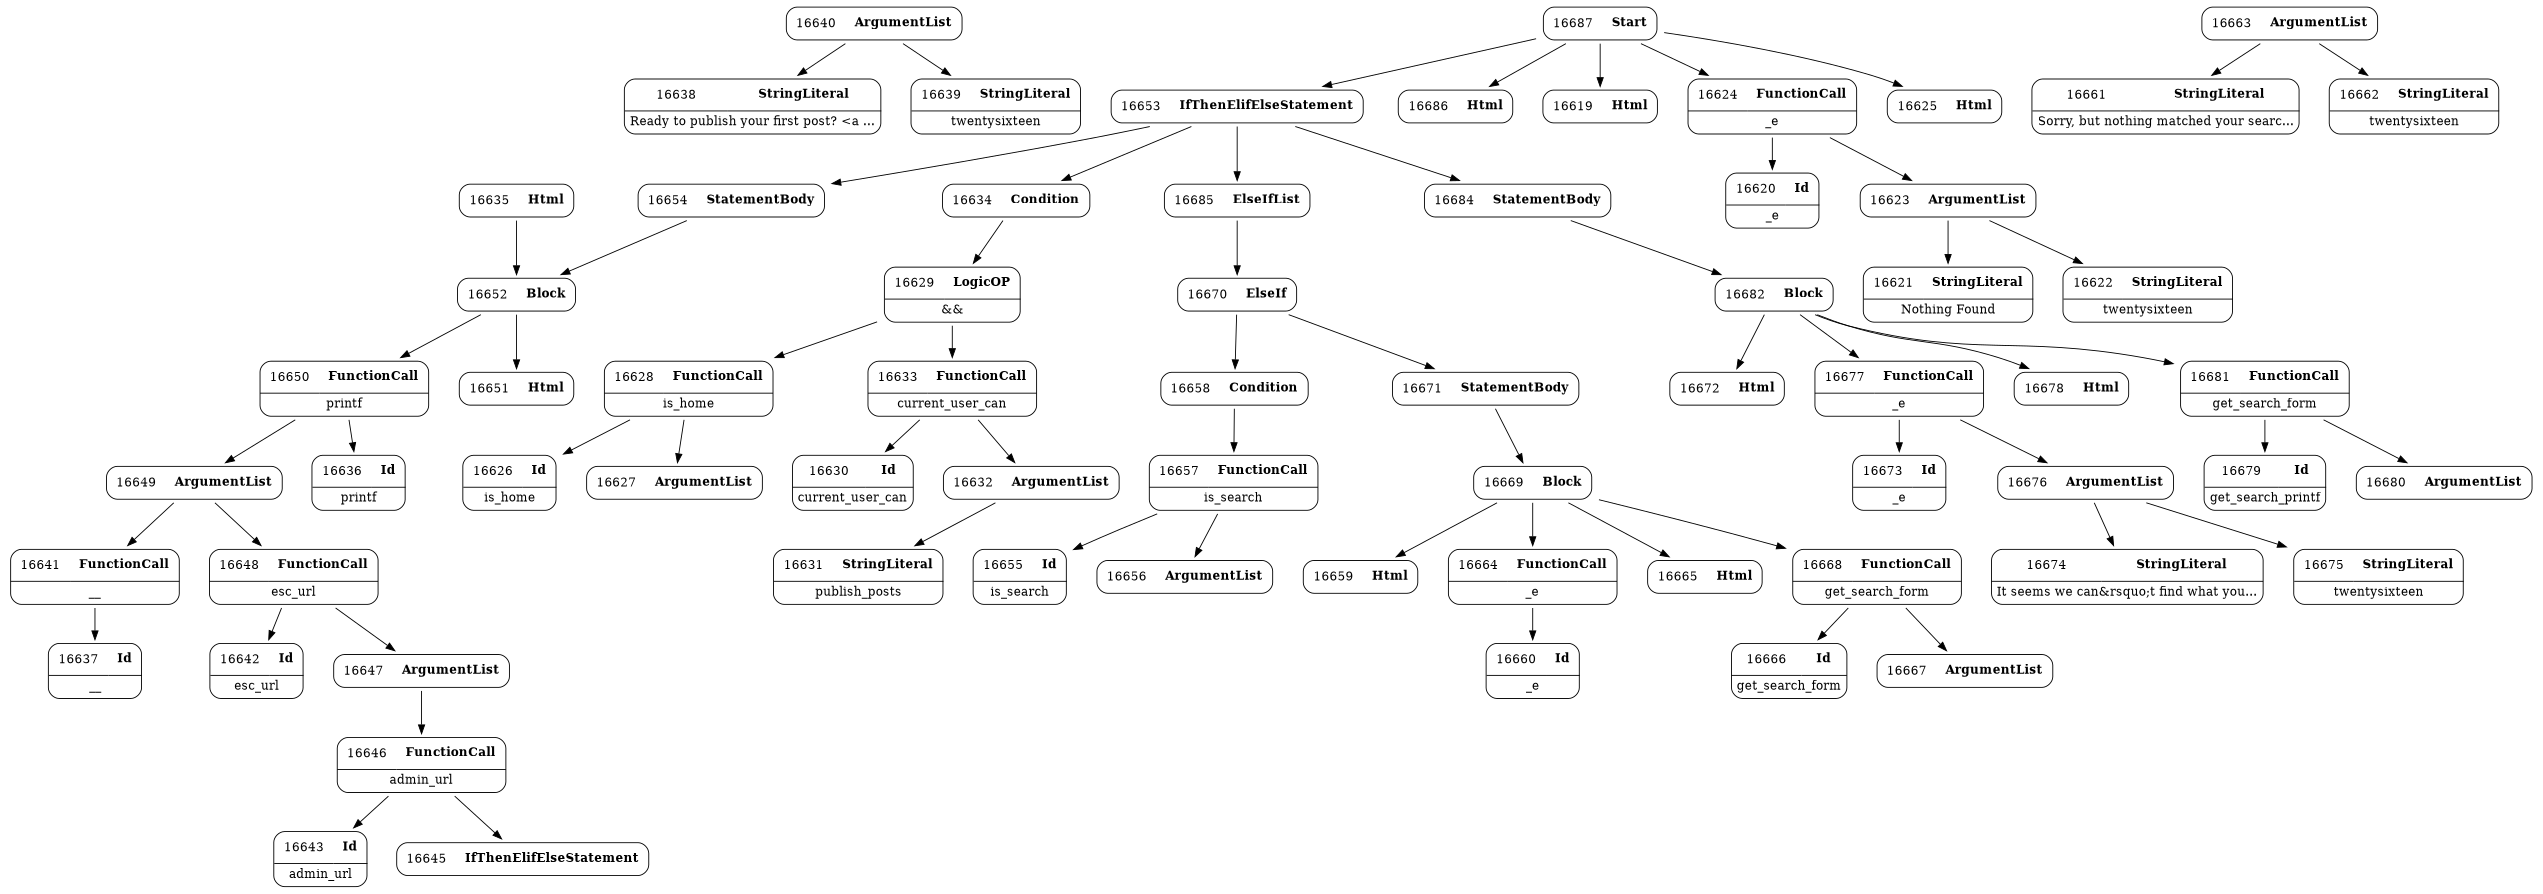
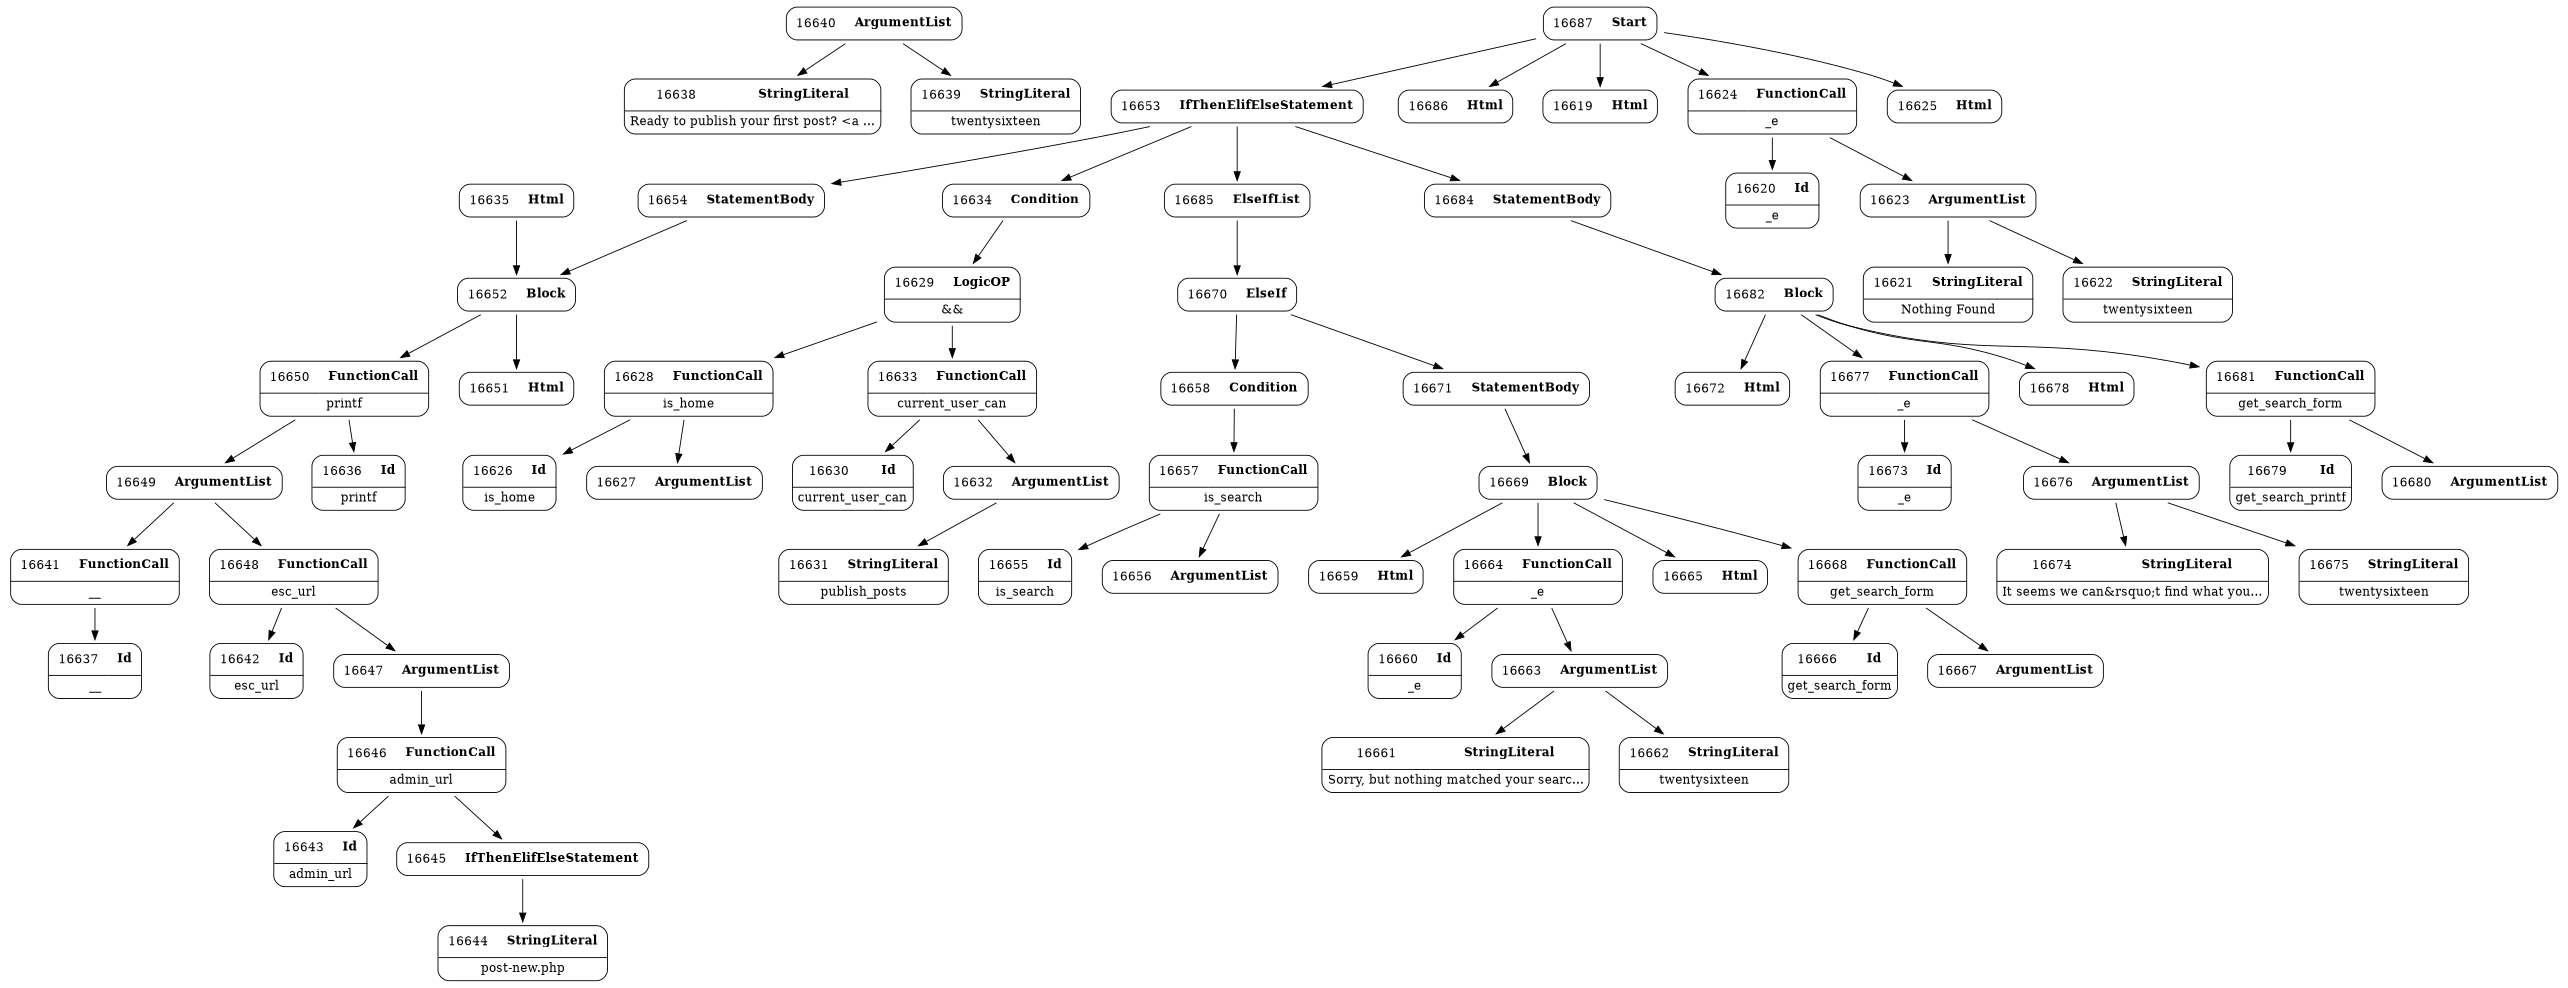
none -> (1560, 625)
none -> (523, 953)
